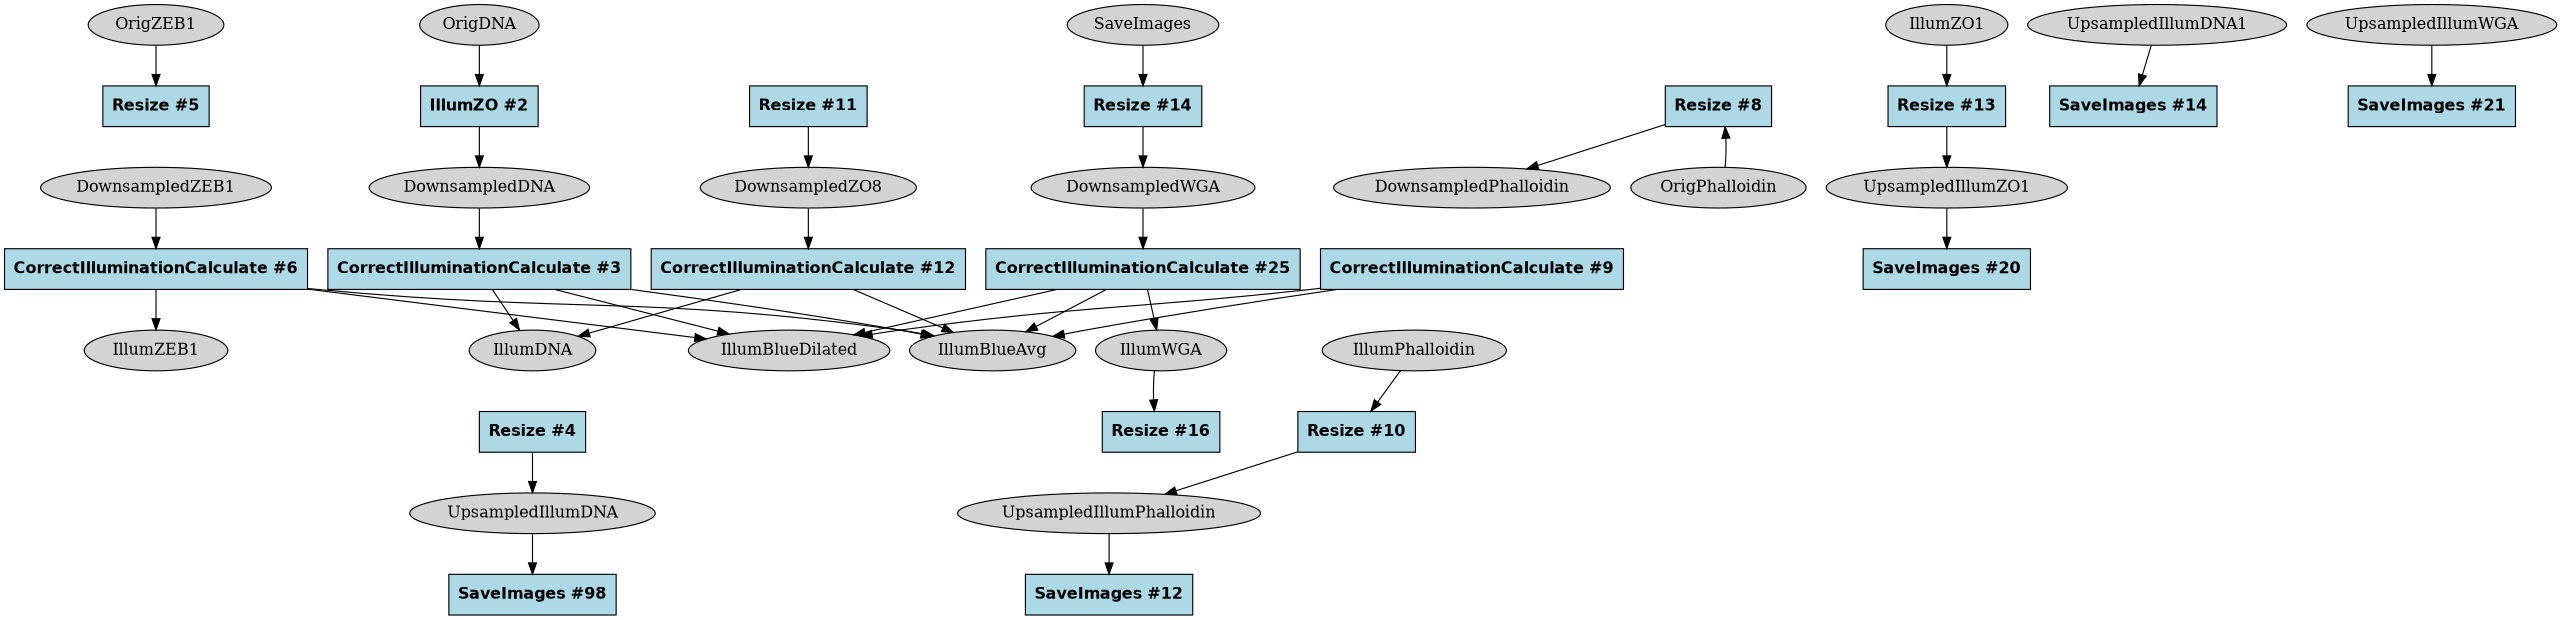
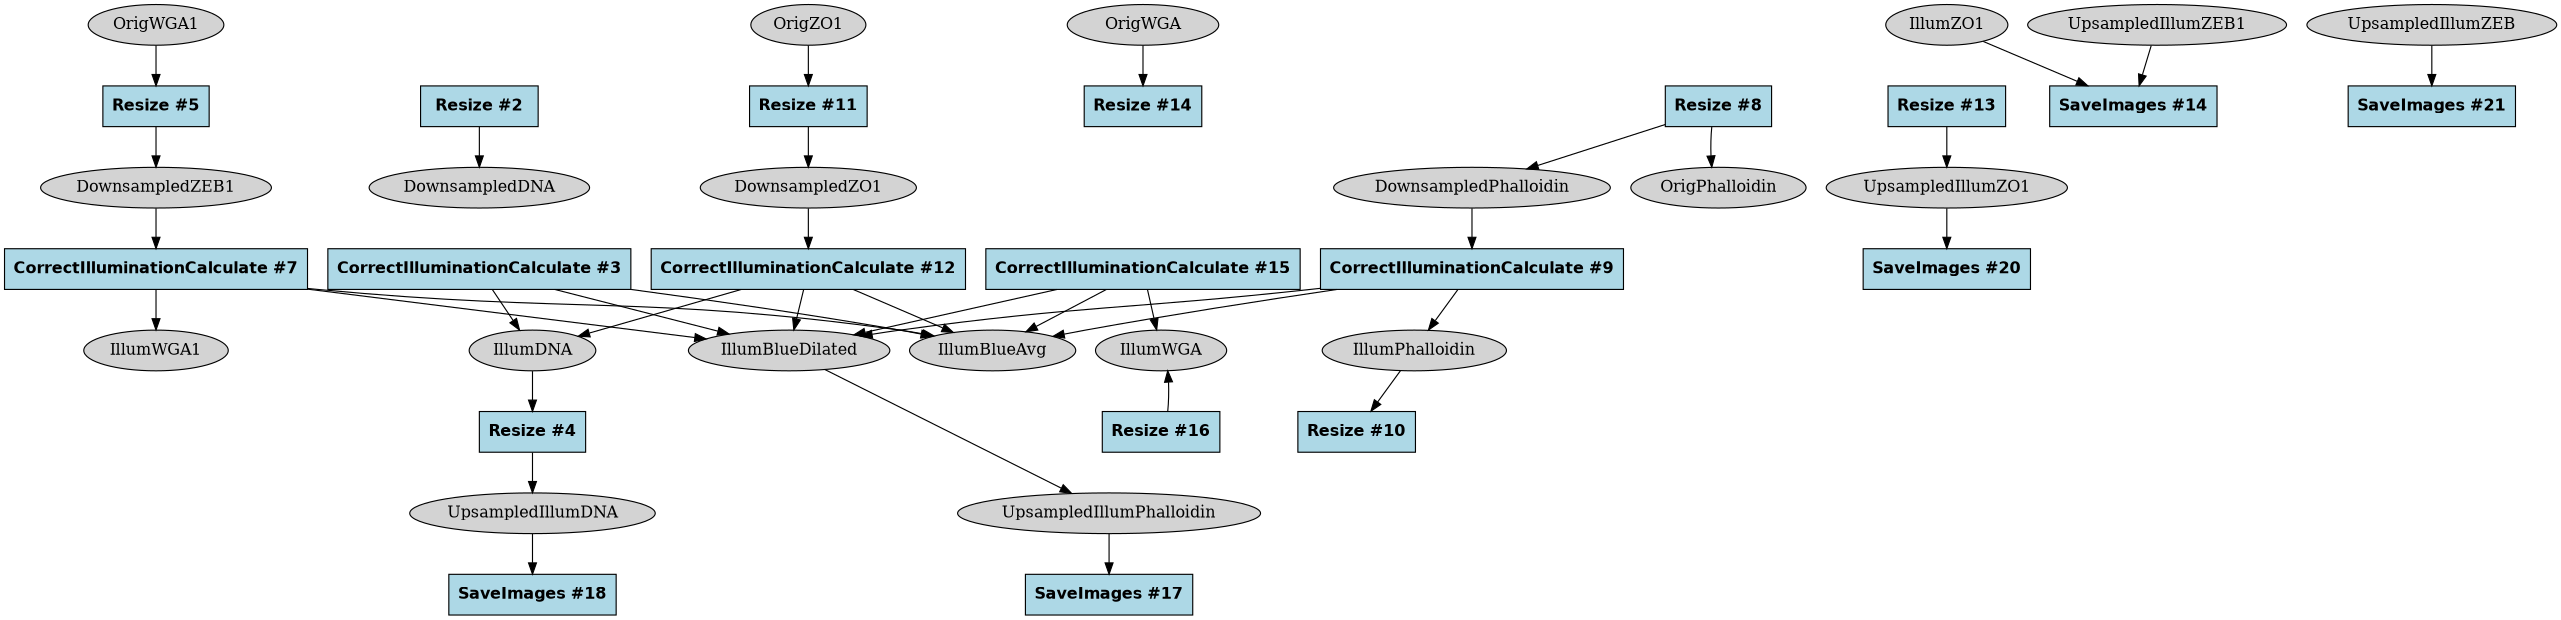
(156, 25) -> (156, 25)
(479, 25) -> none
none -> (808, 25)
(1143, 25) -> (1143, 25)
(2157, 25) -> (2157, 25)
(2432, 25) -> (2432, 25)
(1947, 60) -> (2030, 61)
(479, 106) -> (479, 106)
none -> (156, 141)
(1726, 153) -> (1711, 141)
(808, 188) -> (808, 188)
(1143, 188) -> none
(479, 223) -> none
none -> (1472, 223)
(156, 269) -> (156, 269)
(1143, 269) -> (1143, 269)
none -> (800, 304)
none -> (1446, 305)
(156, 350) -> (156, 350)
(1154, 385) -> (1169, 397)
none -> (532, 386)
(1237, 471) -> (943, 429)
(532, 595) -> (532, 595)
(1109, 595) -> (1109, 595)
